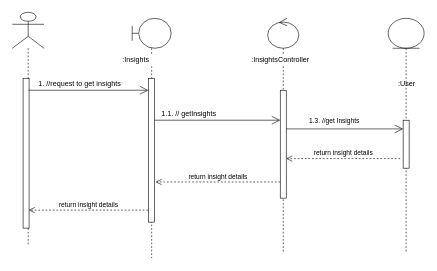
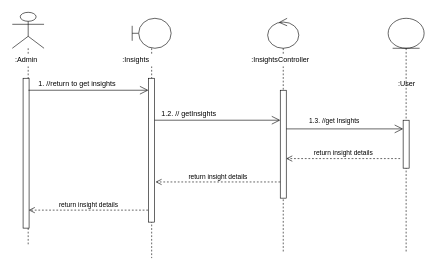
none -> (29, 60)
(89, 84) -> (87, 84)
(196, 114) -> (196, 114)
